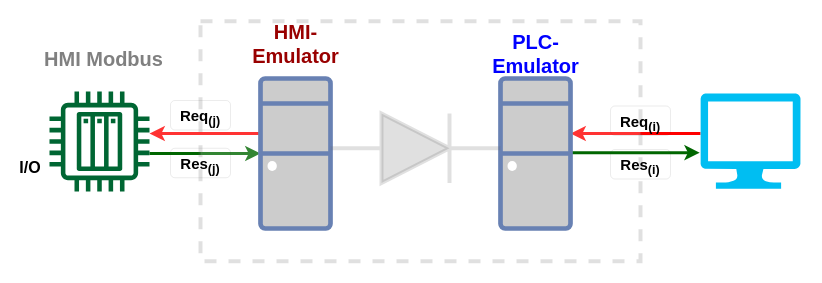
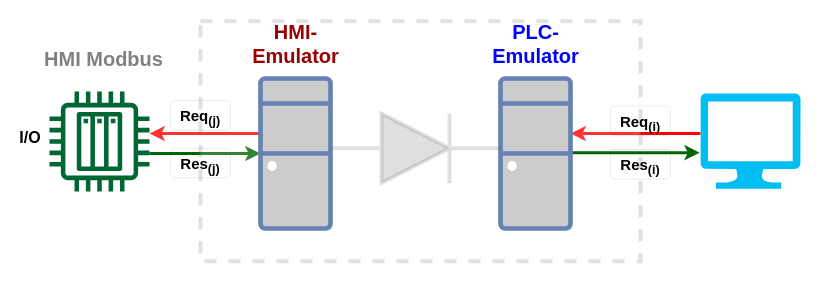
(536, 54) -> (536, 44)
(31, 167) -> (31, 137)
